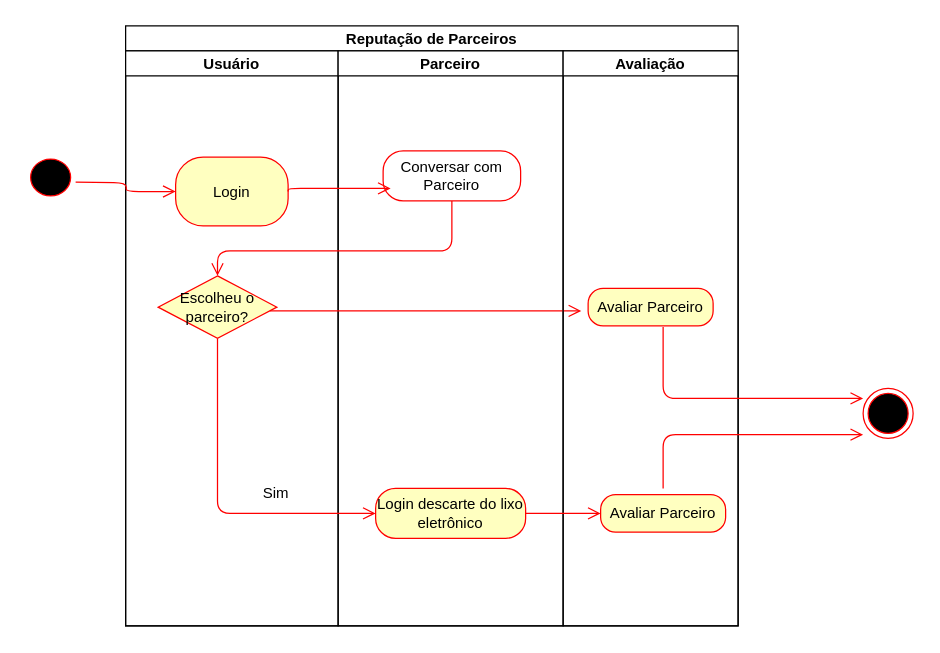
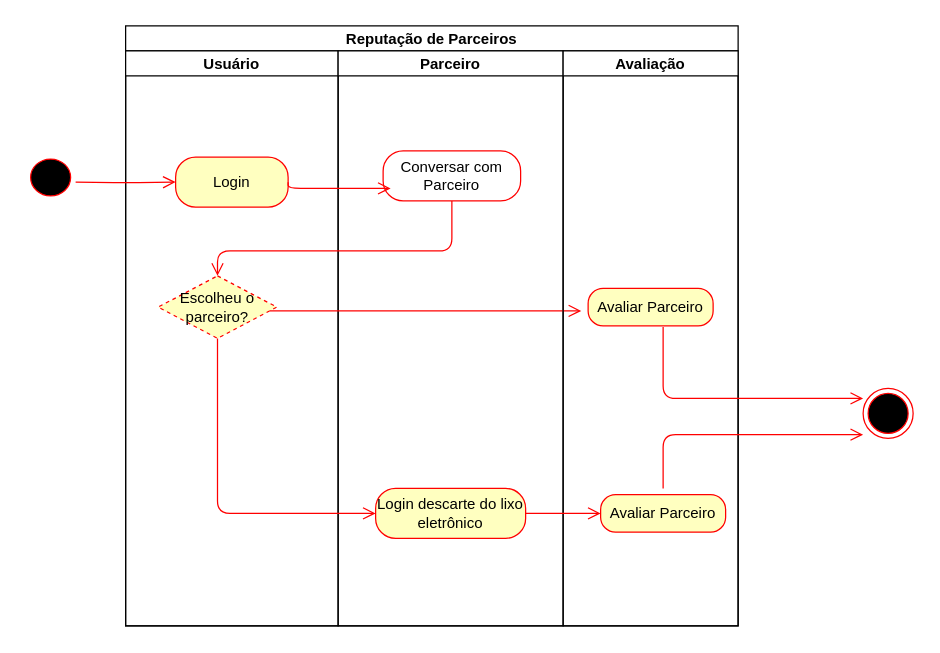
(232, 191) -> (232, 182)
(218, 307) -> (218, 307)
(276, 488) -> none
